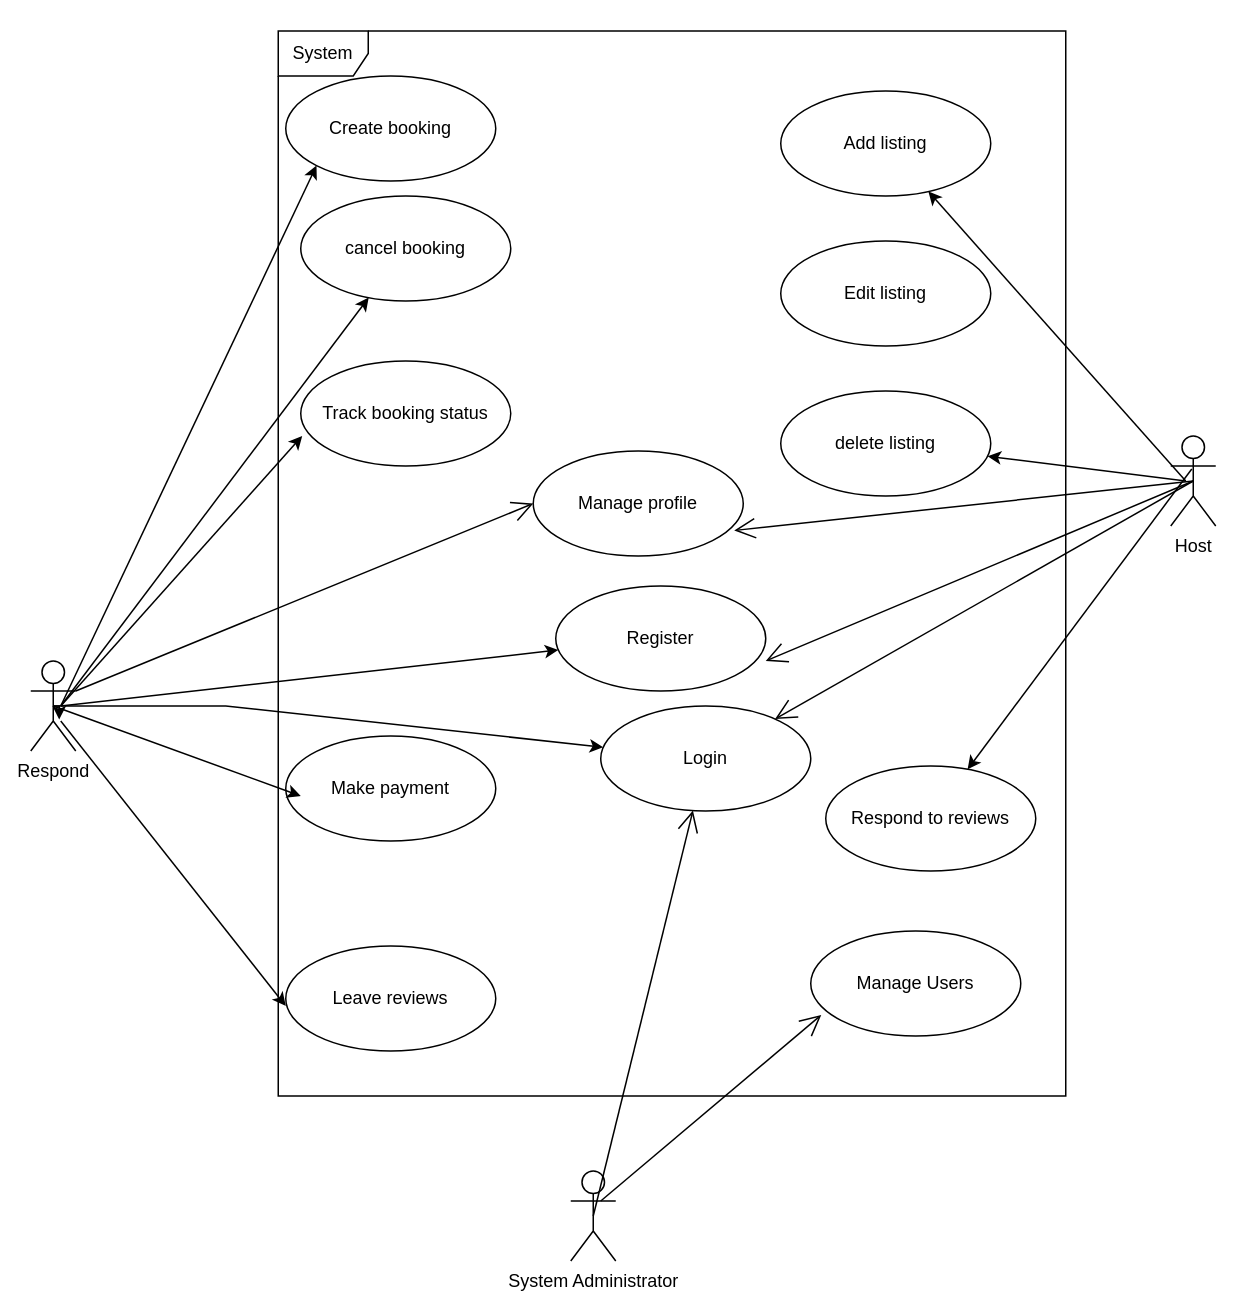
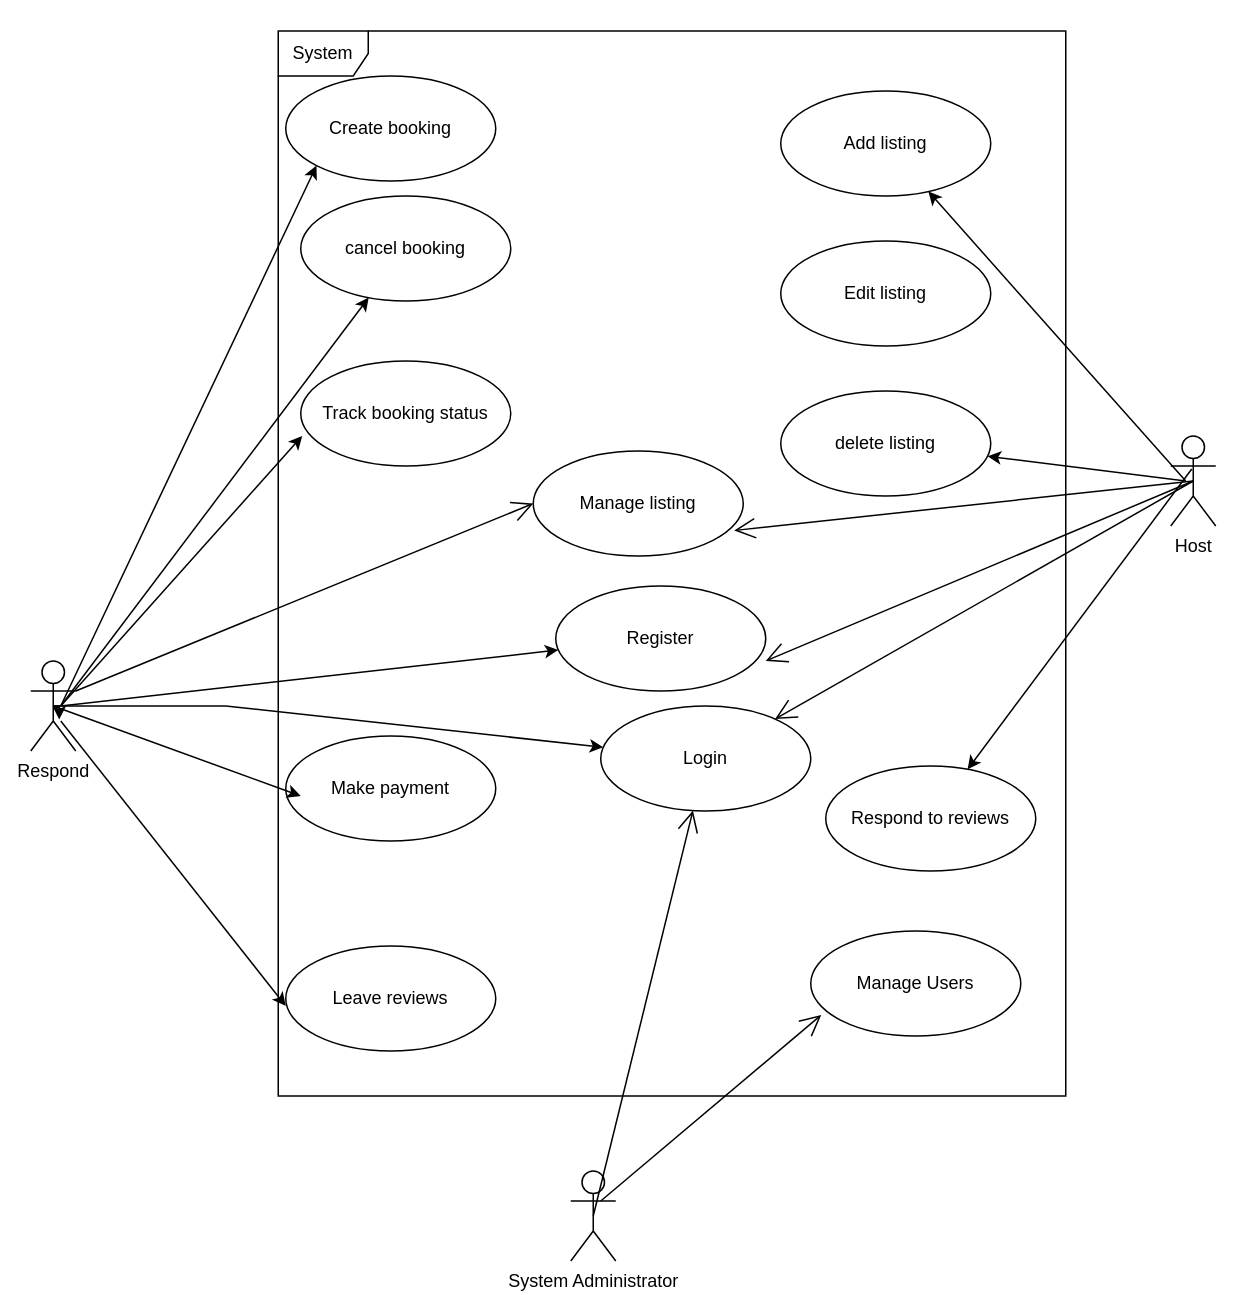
(638, 503) -> (638, 503)
